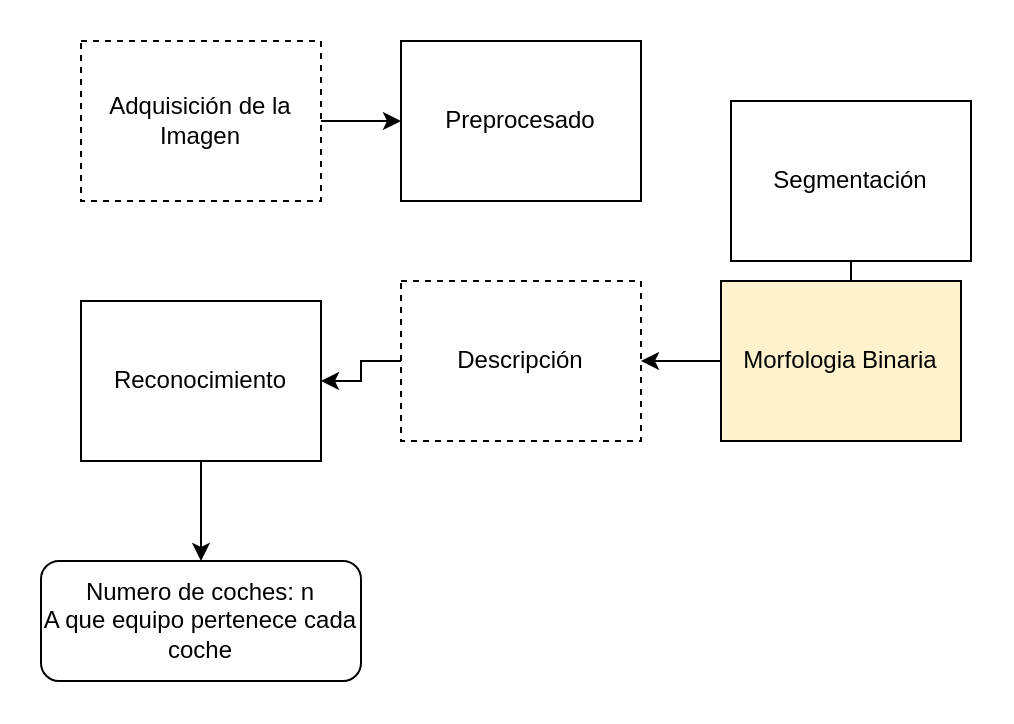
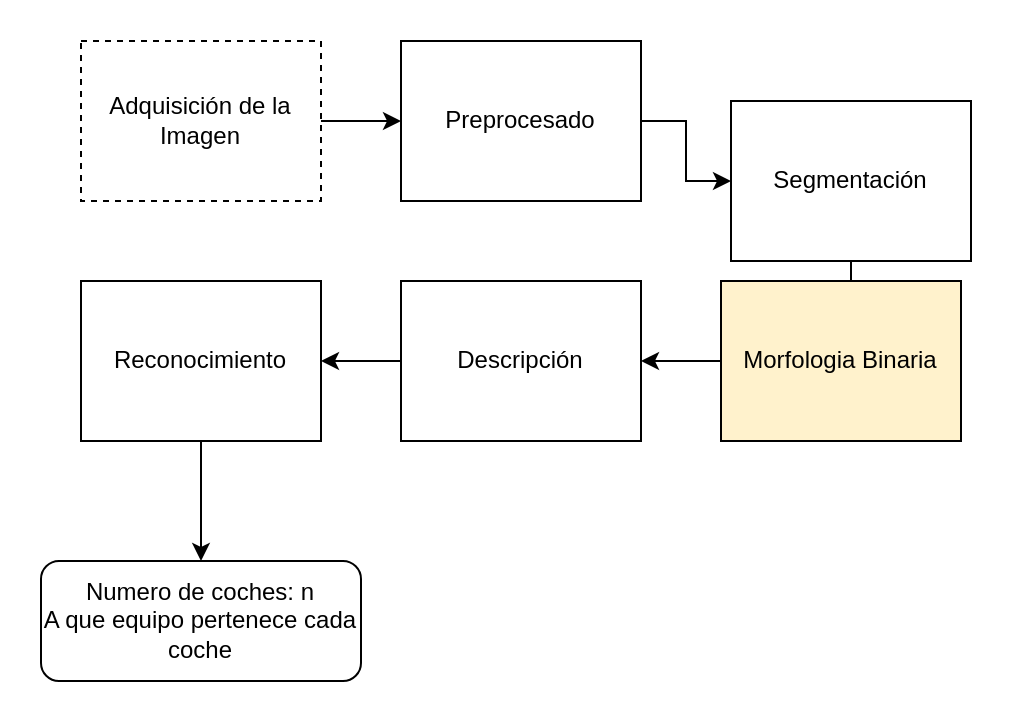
none -> (686, 144)
(521, 361) -> (521, 361)
(201, 381) -> (201, 361)
